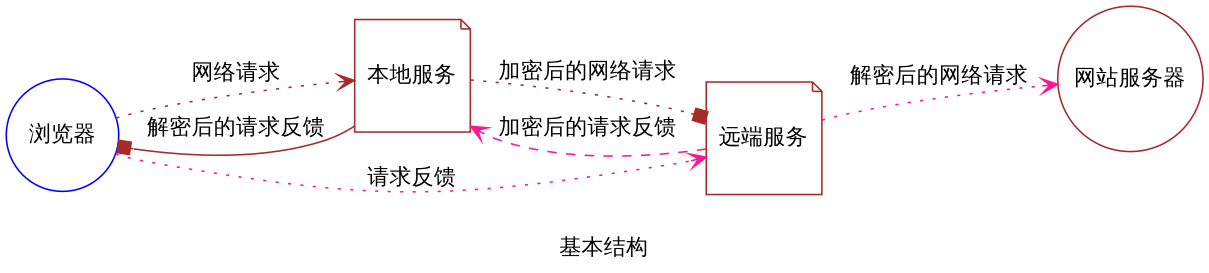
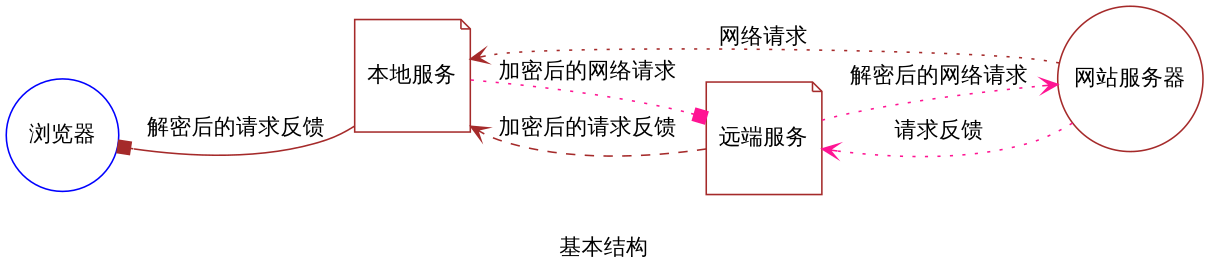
(581, 93) -> (581, 93)
(227, 96) -> (773, 50)
(594, 156) -> (594, 156)
(403, 192) -> (958, 155)
